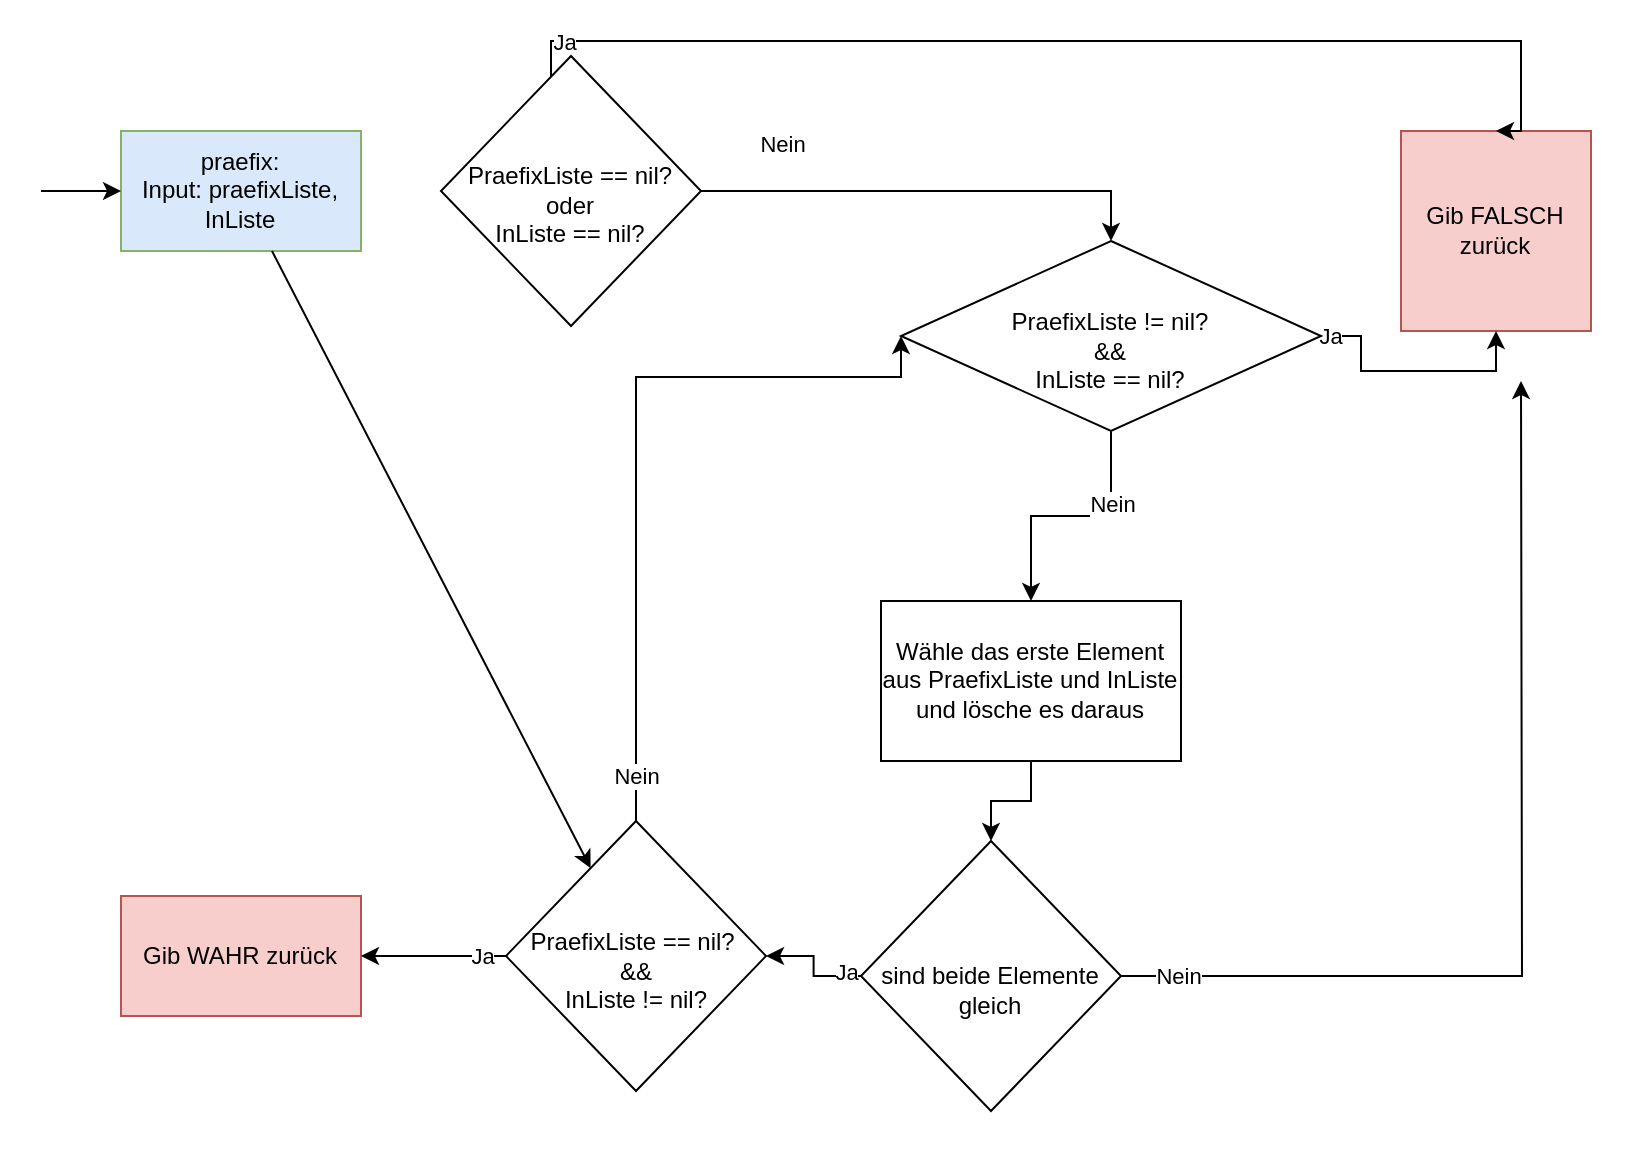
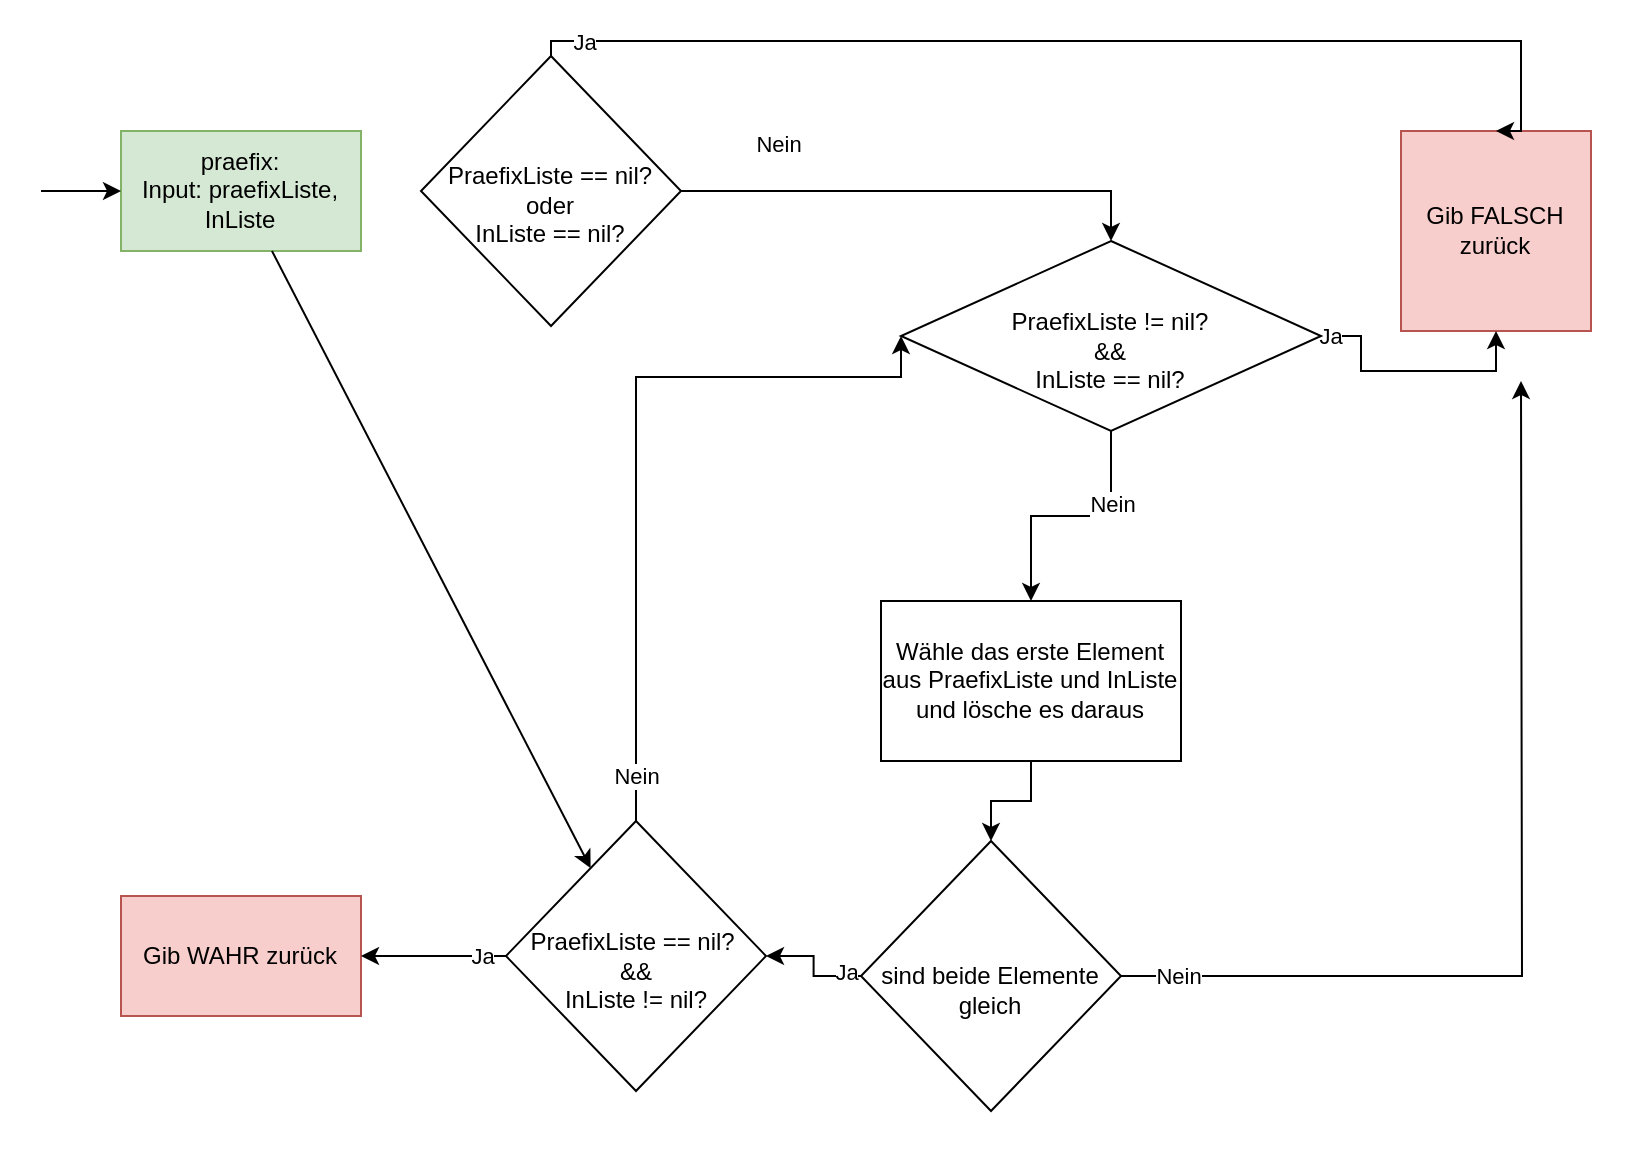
(241, 191) -> (241, 191)
(571, 191) -> (551, 191)
